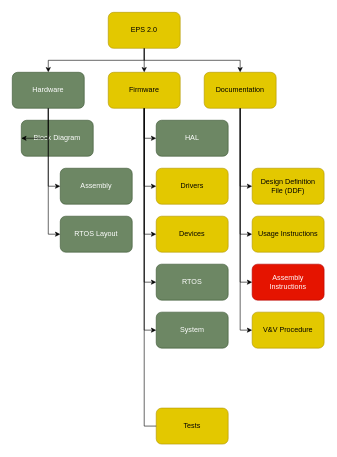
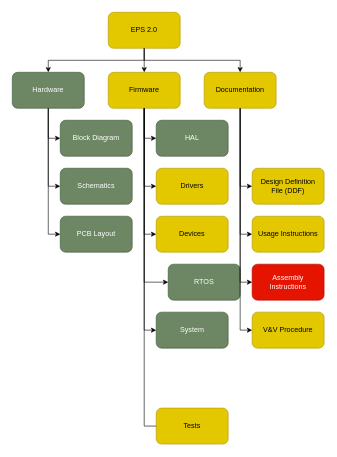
(57, 138) -> (96, 138)
(96, 186) -> (96, 186)
(96, 234) -> (96, 234)
(192, 282) -> (204, 282)
